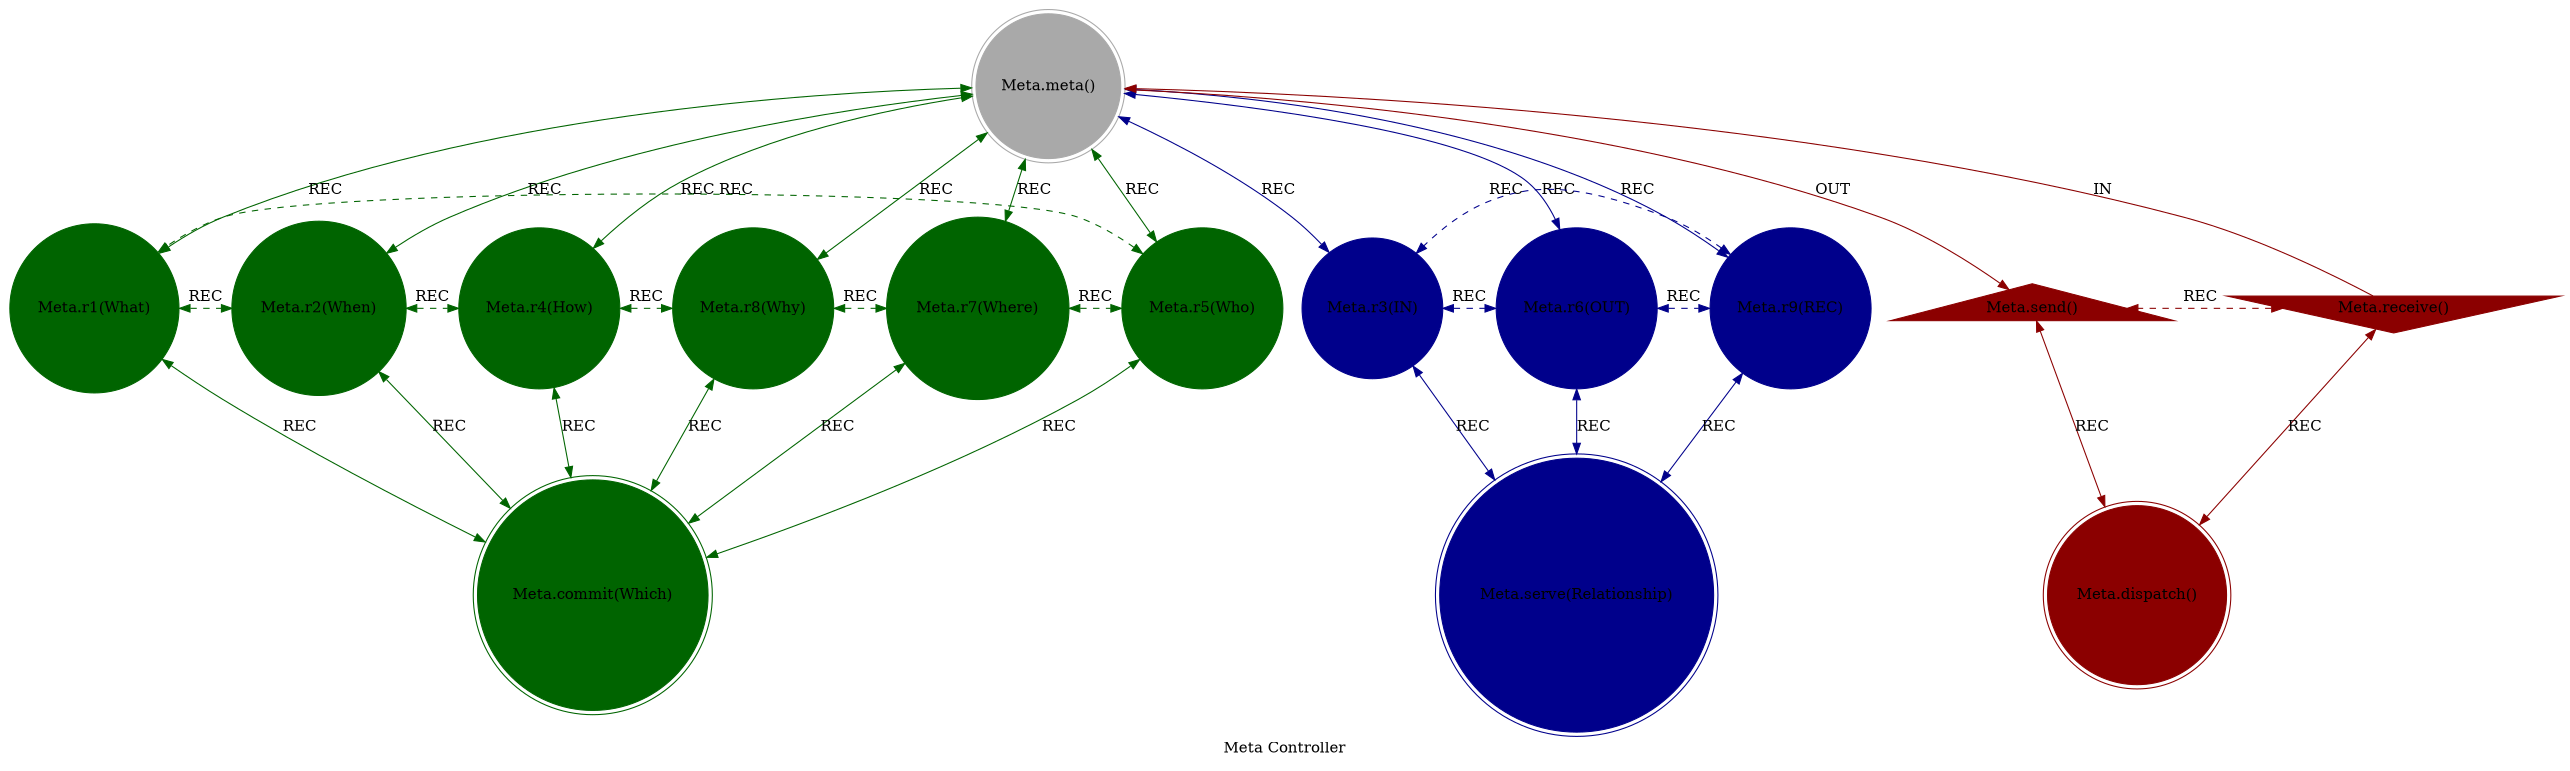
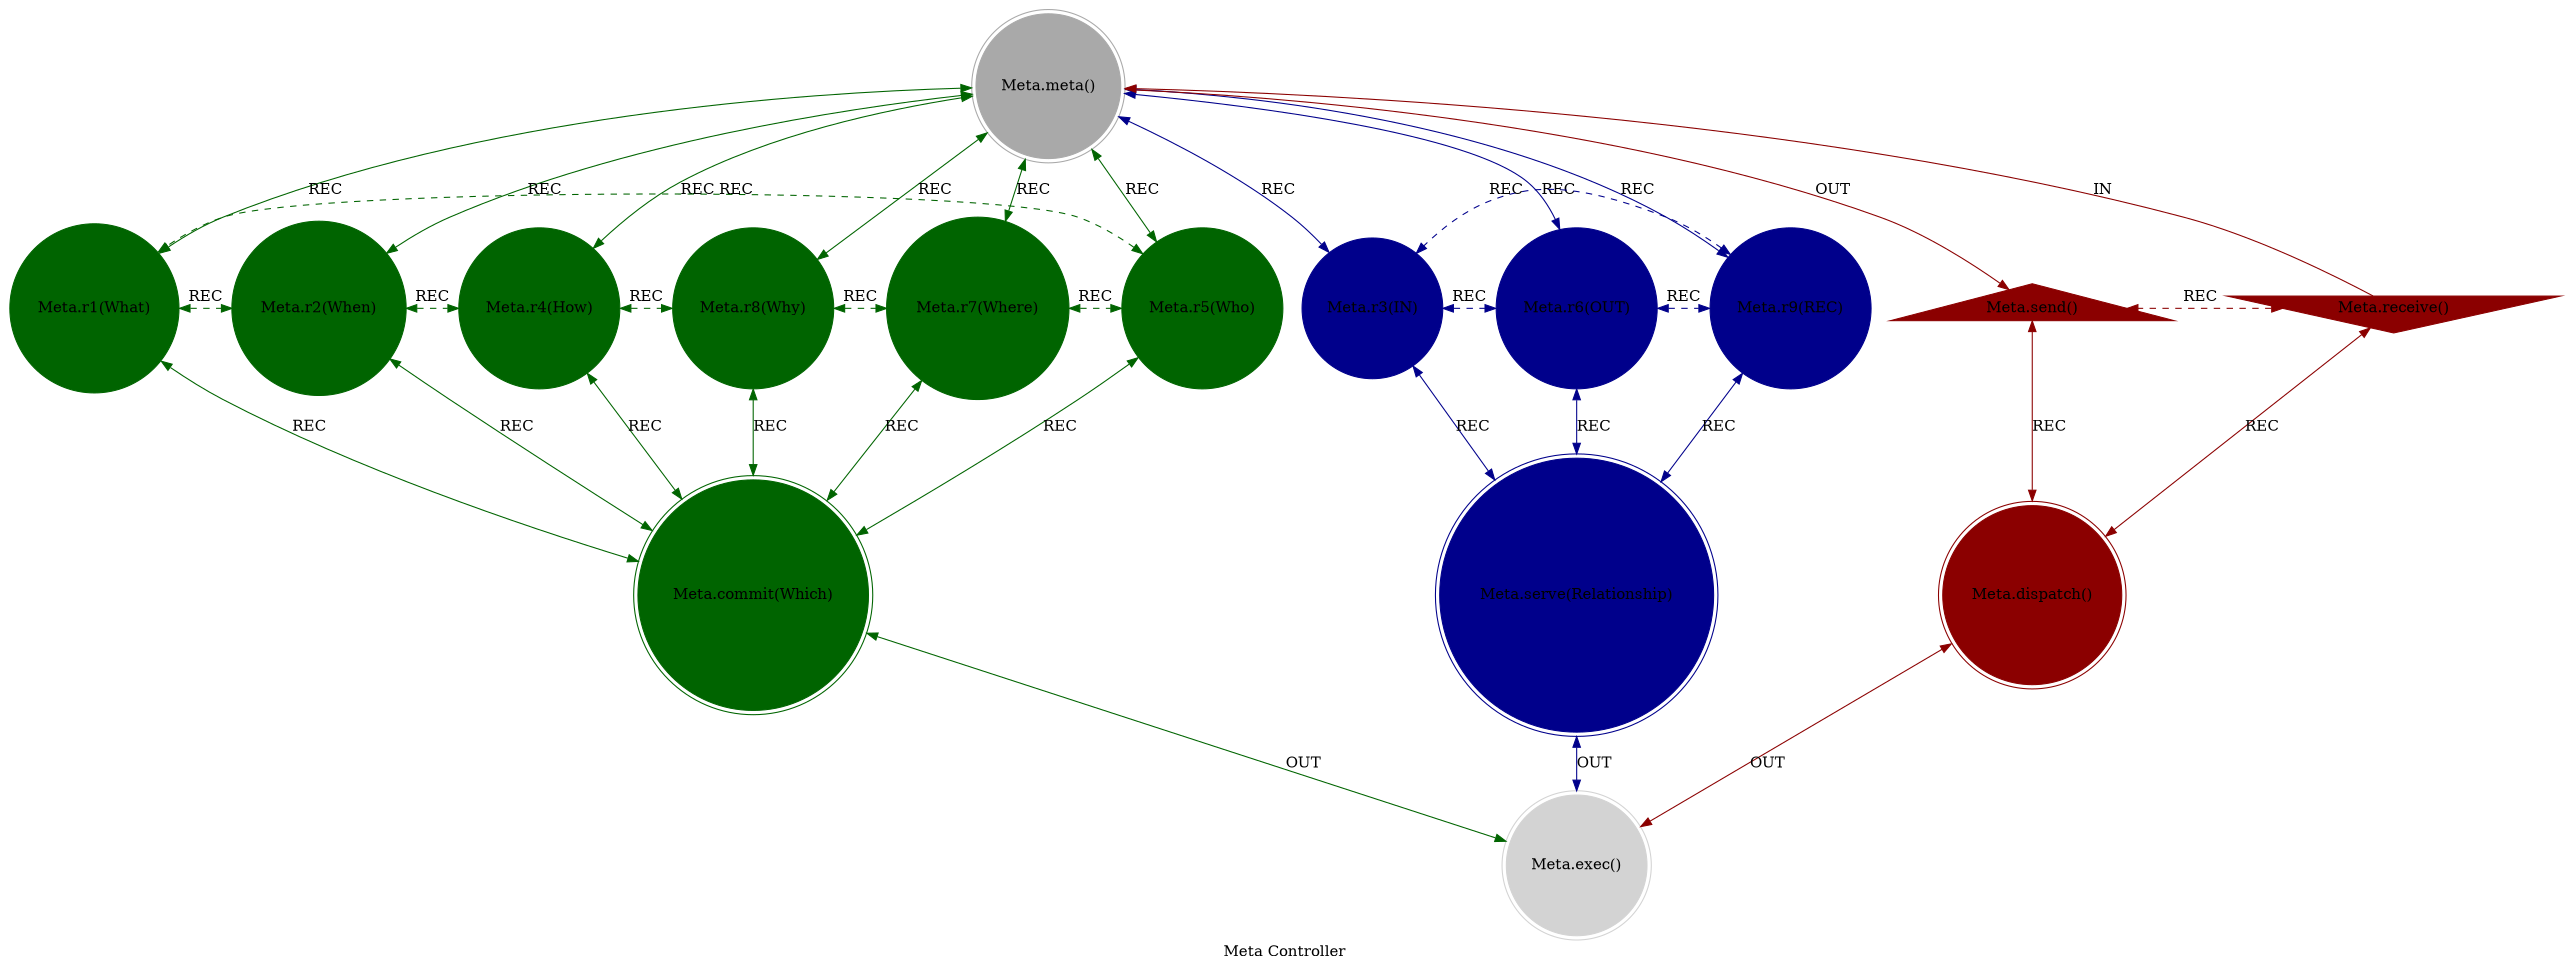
none -> (1577, 865)
